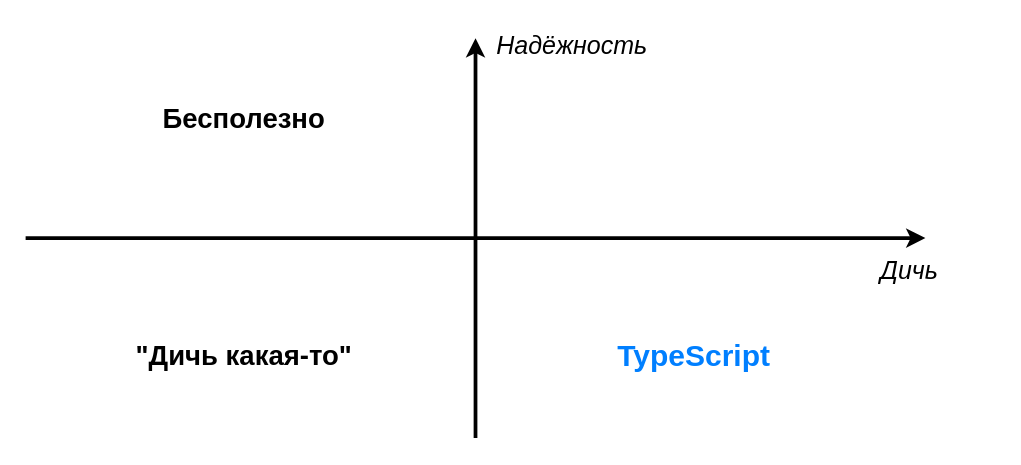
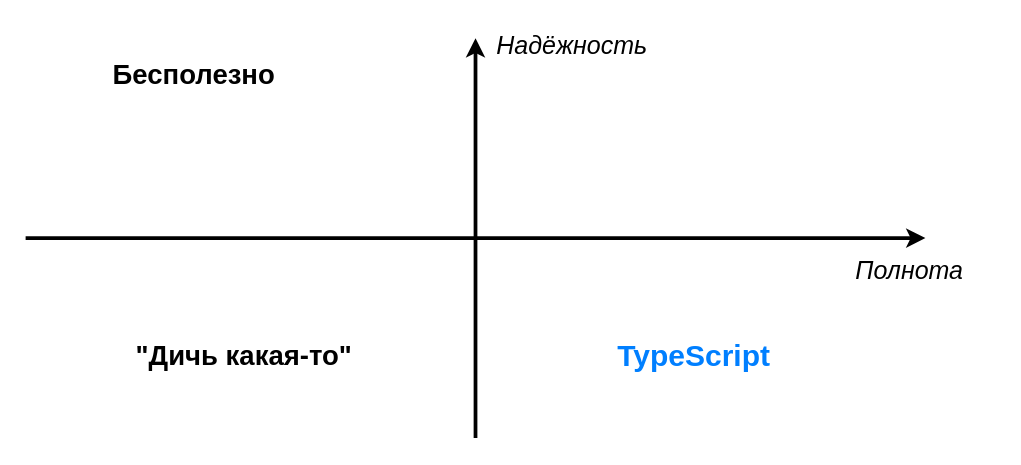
(244, 119) -> (194, 76)
(910, 269) -> (910, 269)
